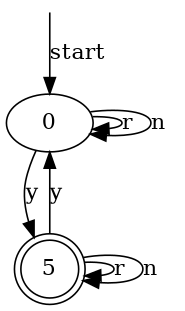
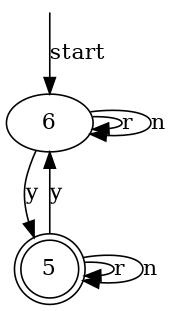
(50, 123) -> (50, 123)
